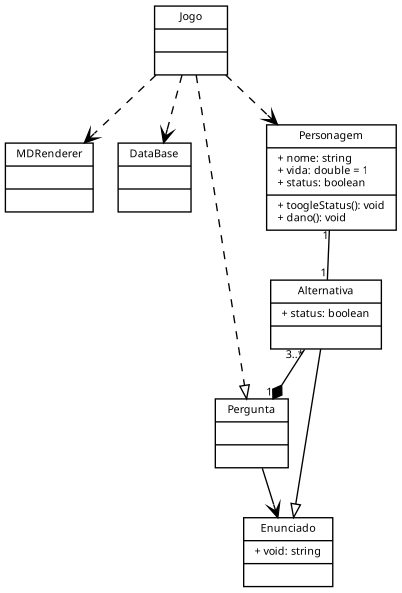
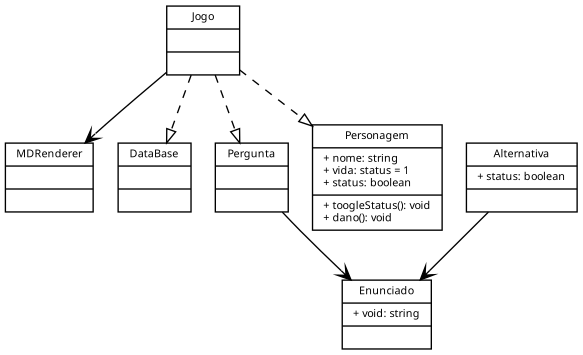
(247, 95) -> (270, 94)
(175, 102) -> (181, 103)
(125, 104) -> (131, 103)
(323, 171) -> (367, 171)
(328, 255) -> none
(293, 367) -> none
(308, 427) -> (459, 241)
